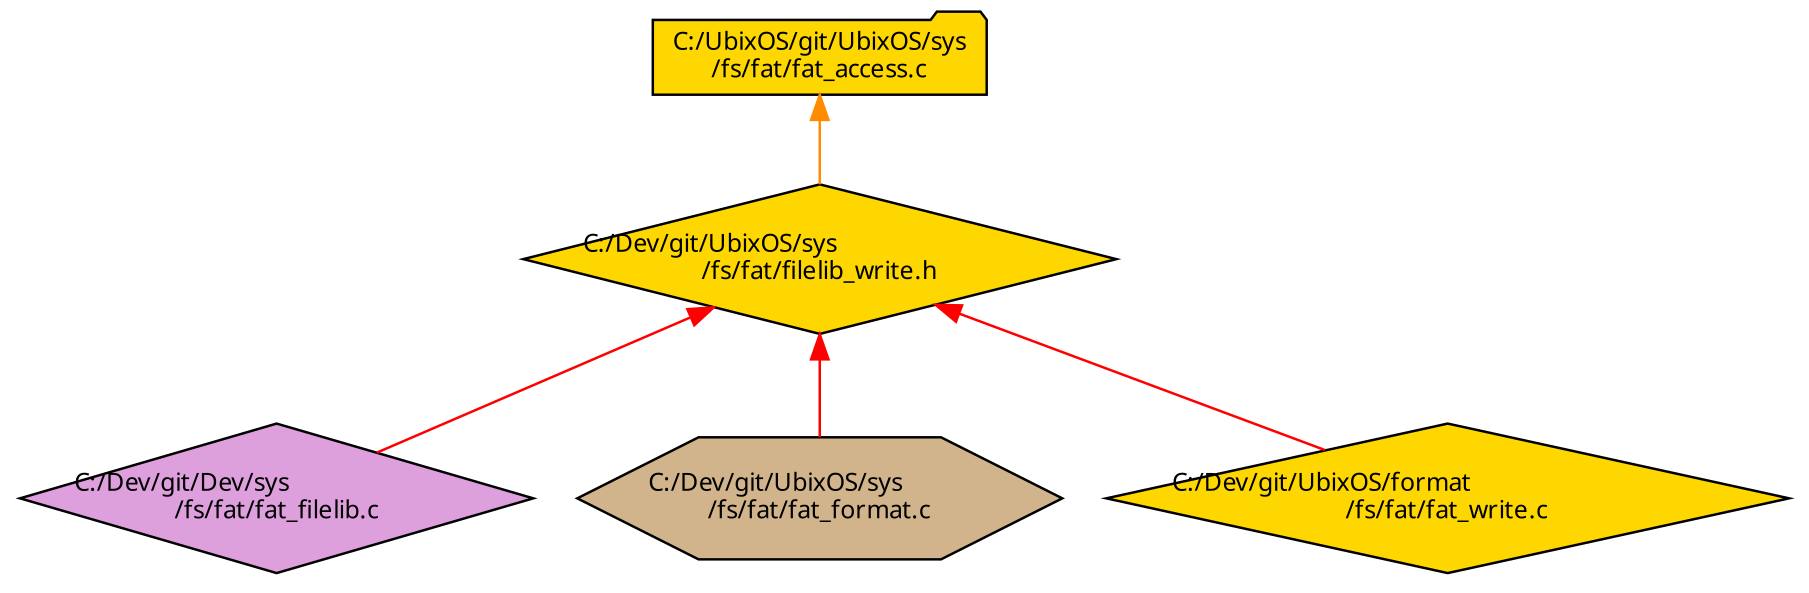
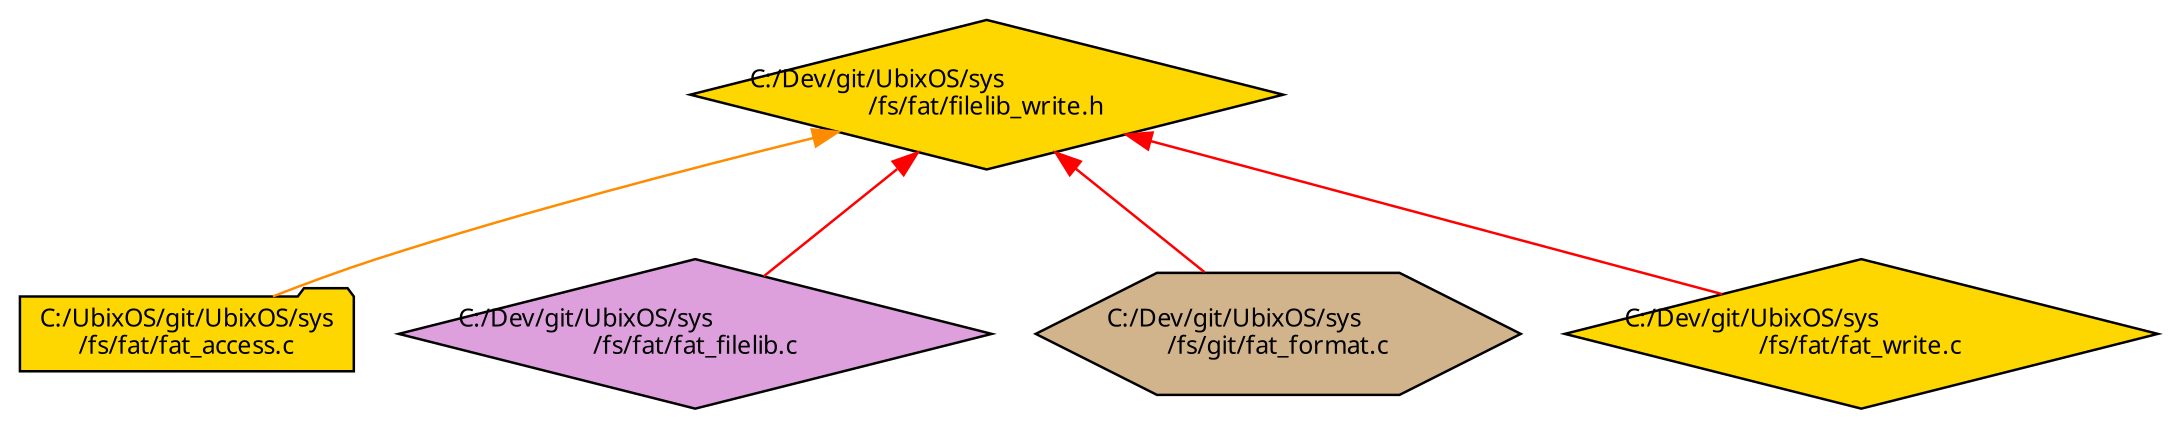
(820, 152) -> (541, 210)
(277, 498) -> (695, 334)
(820, 498) -> (1278, 334)
(1448, 498) -> (1861, 334)
